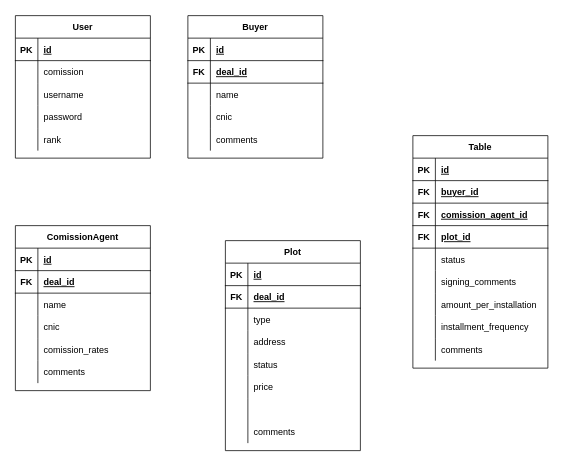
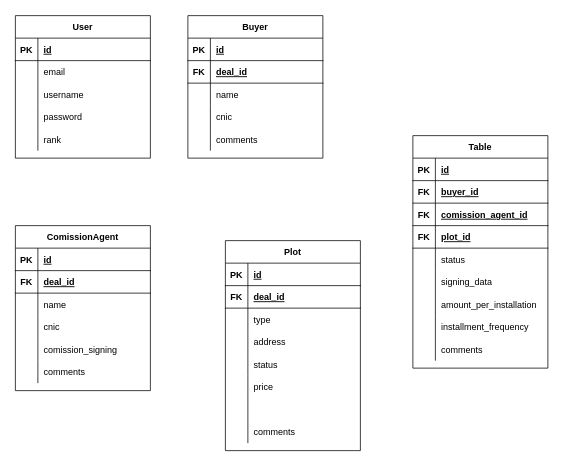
(64, 72) -> (54, 72)
(479, 282) -> (469, 282)
(79, 350) -> (82, 350)
